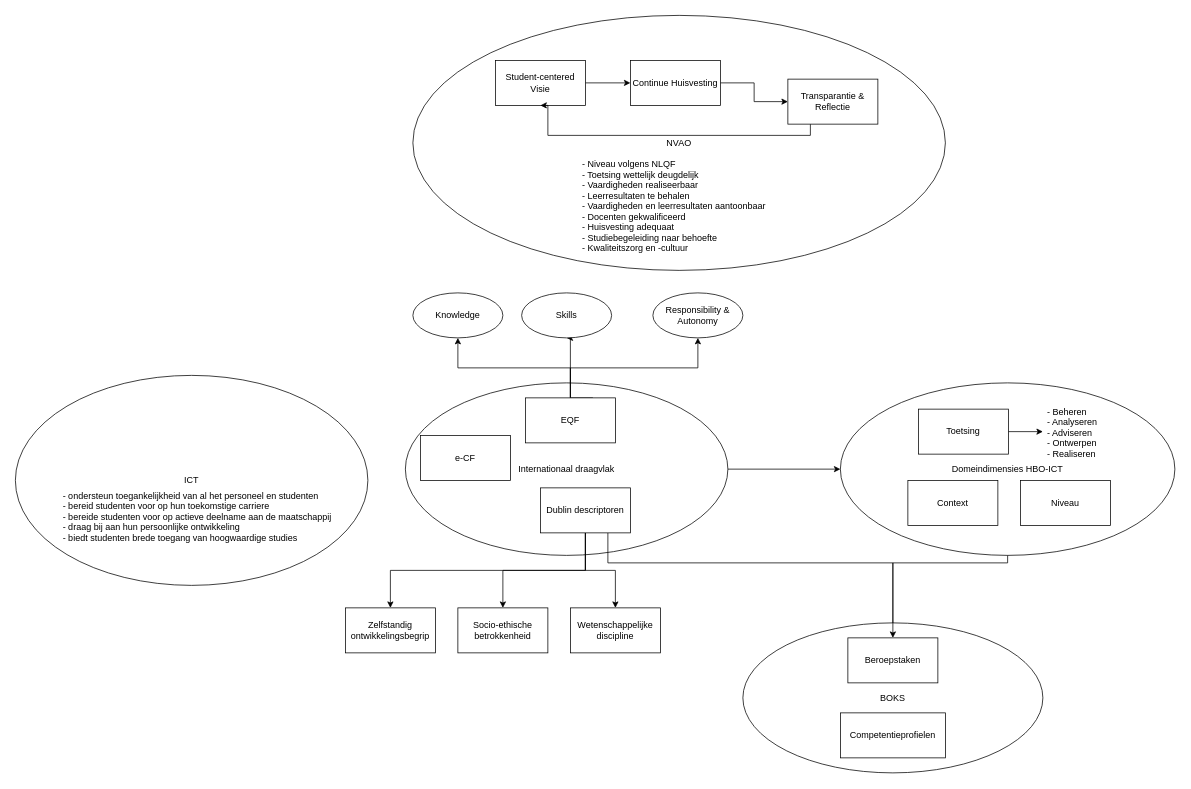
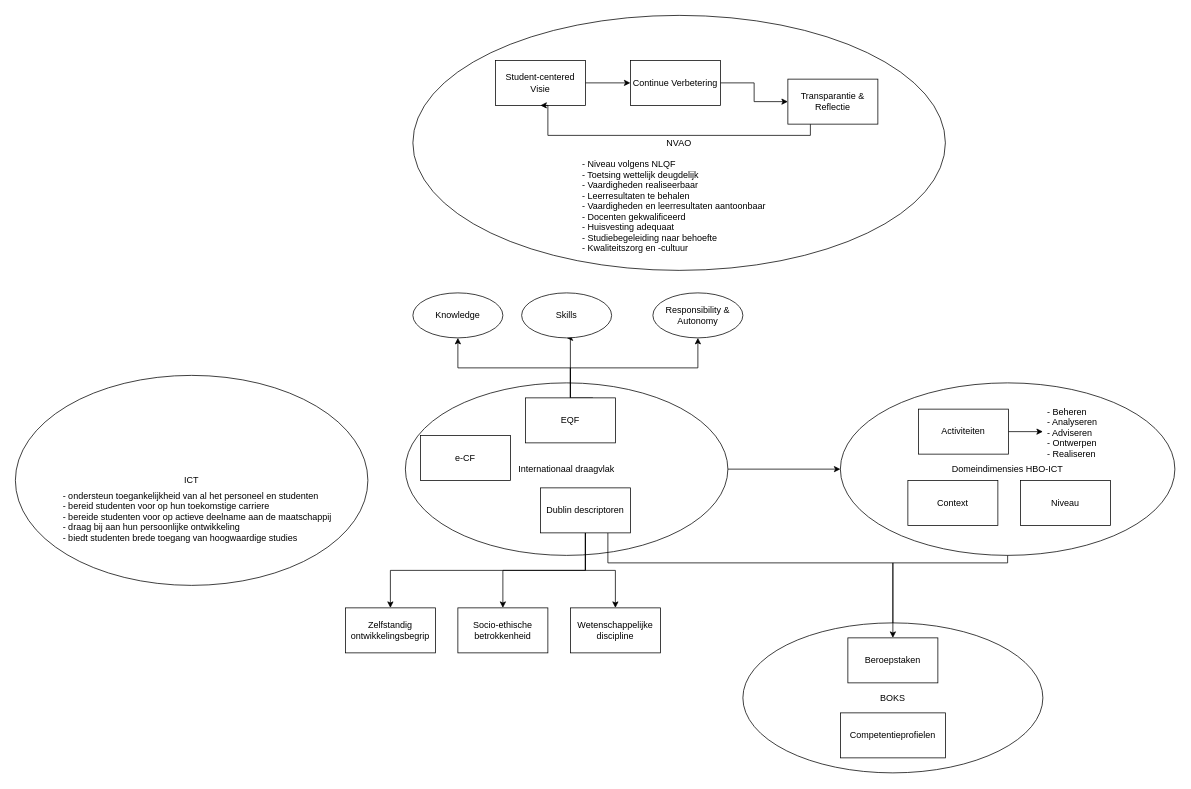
(675, 83) -> (675, 83)
(963, 432) -> (963, 432)
